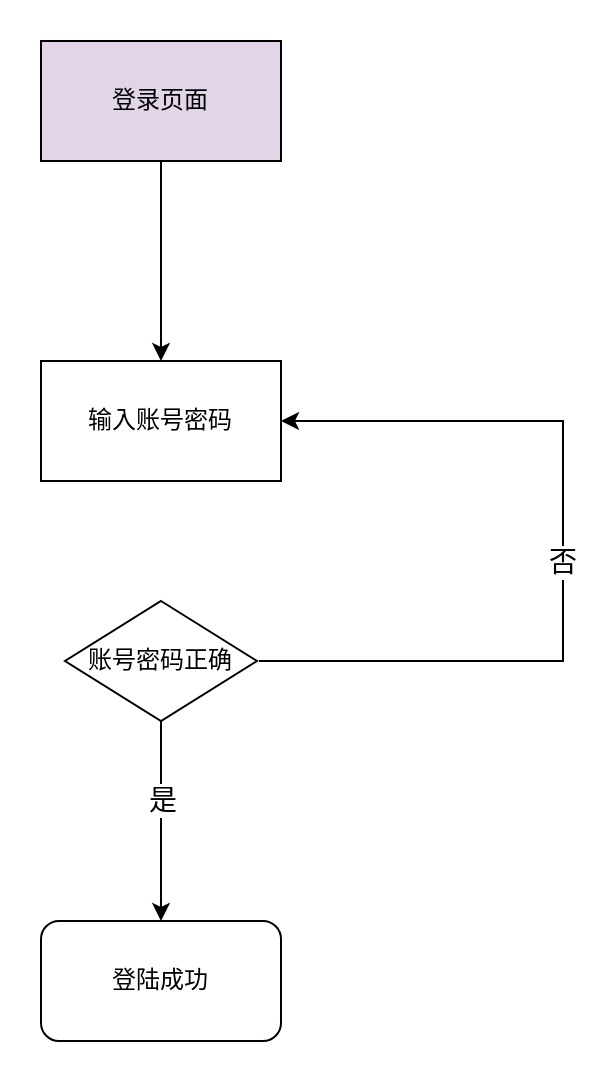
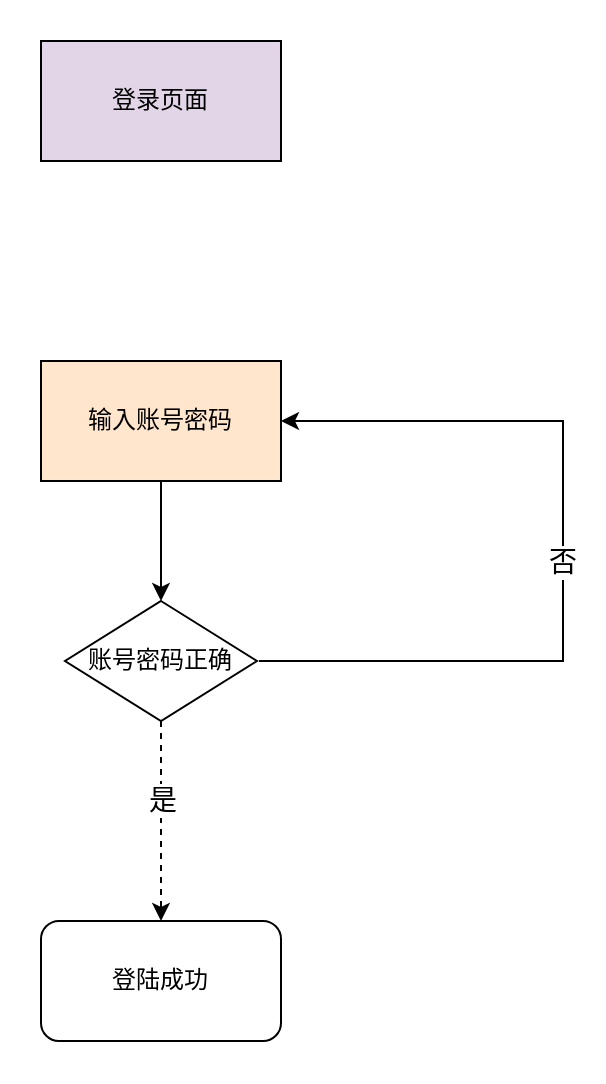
(161, 254) -> none
(161, 421) -> (161, 421)
none -> (161, 534)
(161, 861) -> (161, 861)
